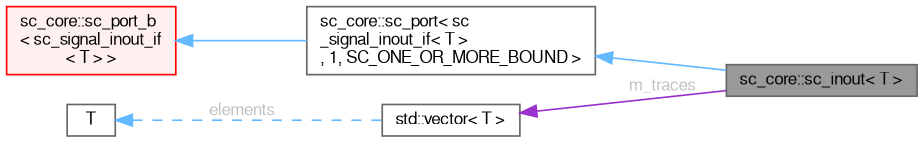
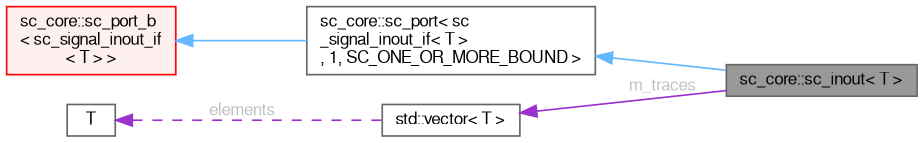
(257, 120) -> (257, 120)
